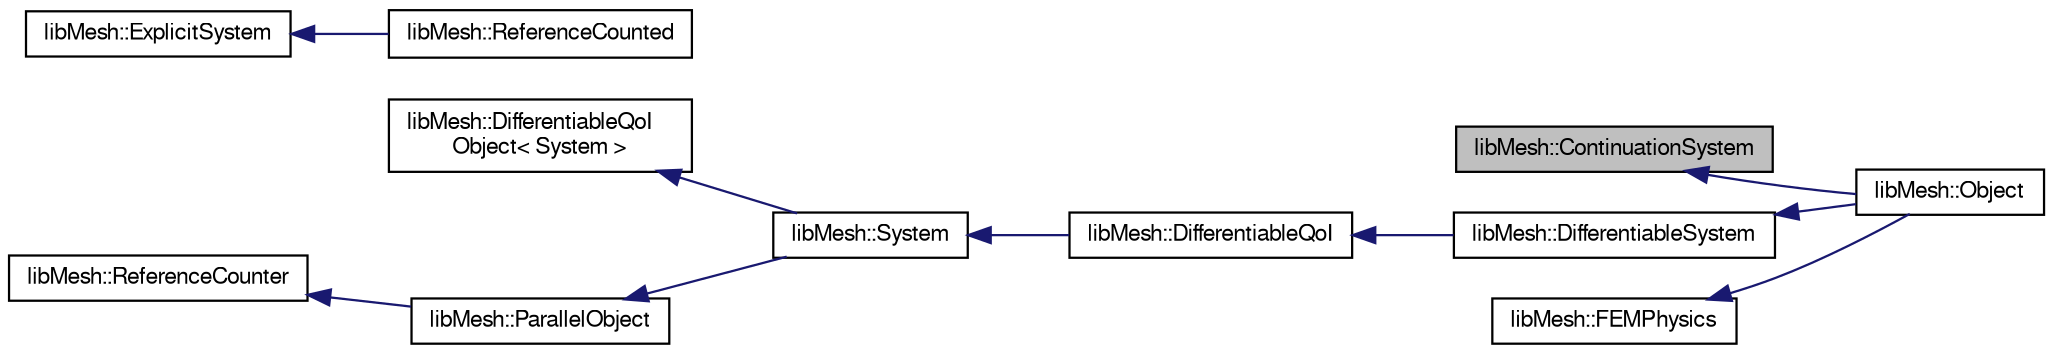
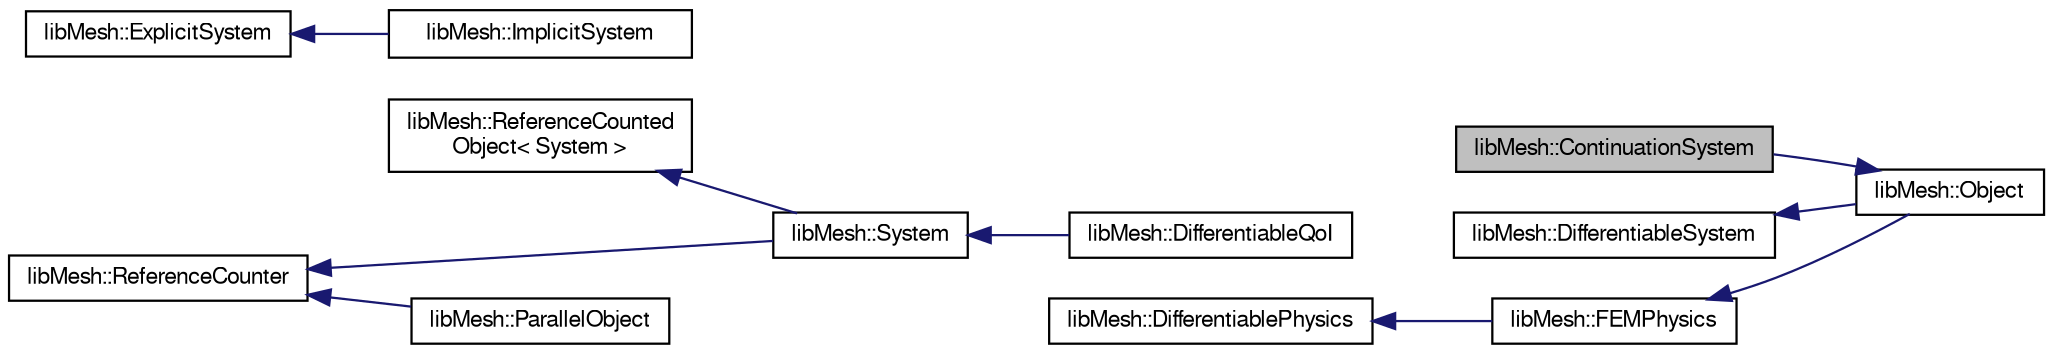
(540, 34) -> (540, 34)
(540, 136) -> (540, 136)
(1782, 186) -> (1815, 160)
(1415, 235) -> none
(717, 275) -> (552, 254)
none -> (1211, 321)
